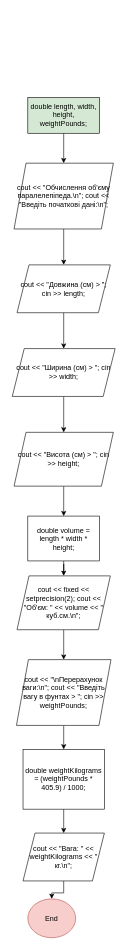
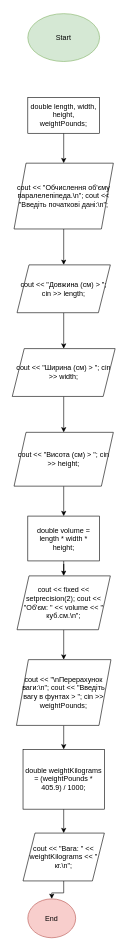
none -> (64, 36)
(64, 114) -> (64, 114)
